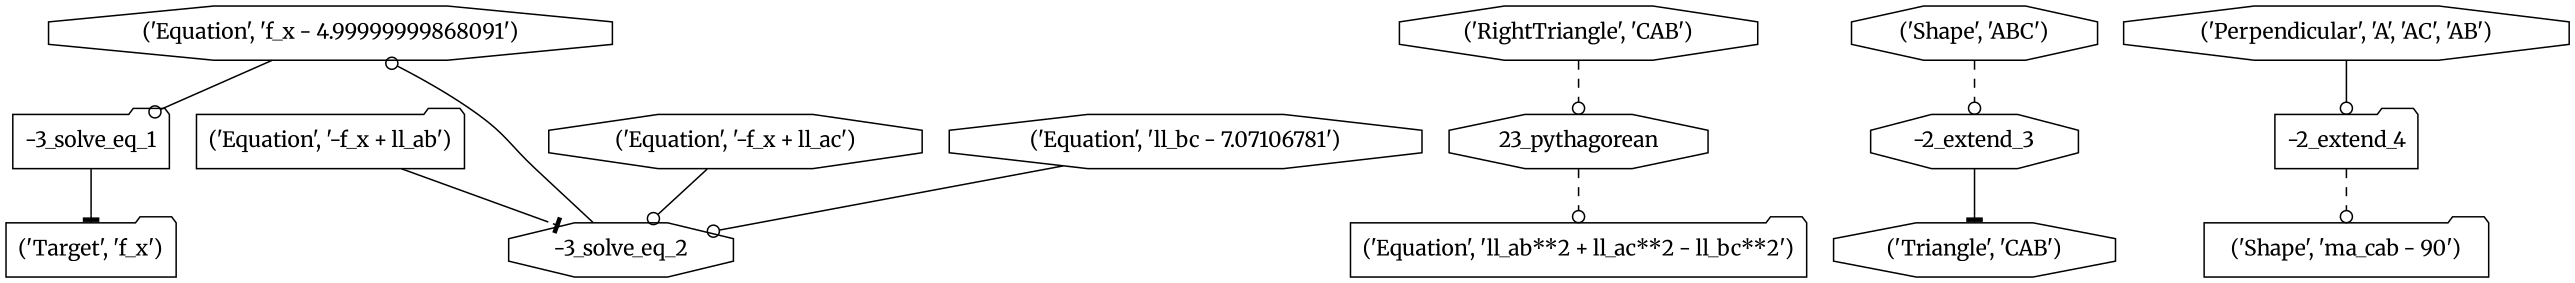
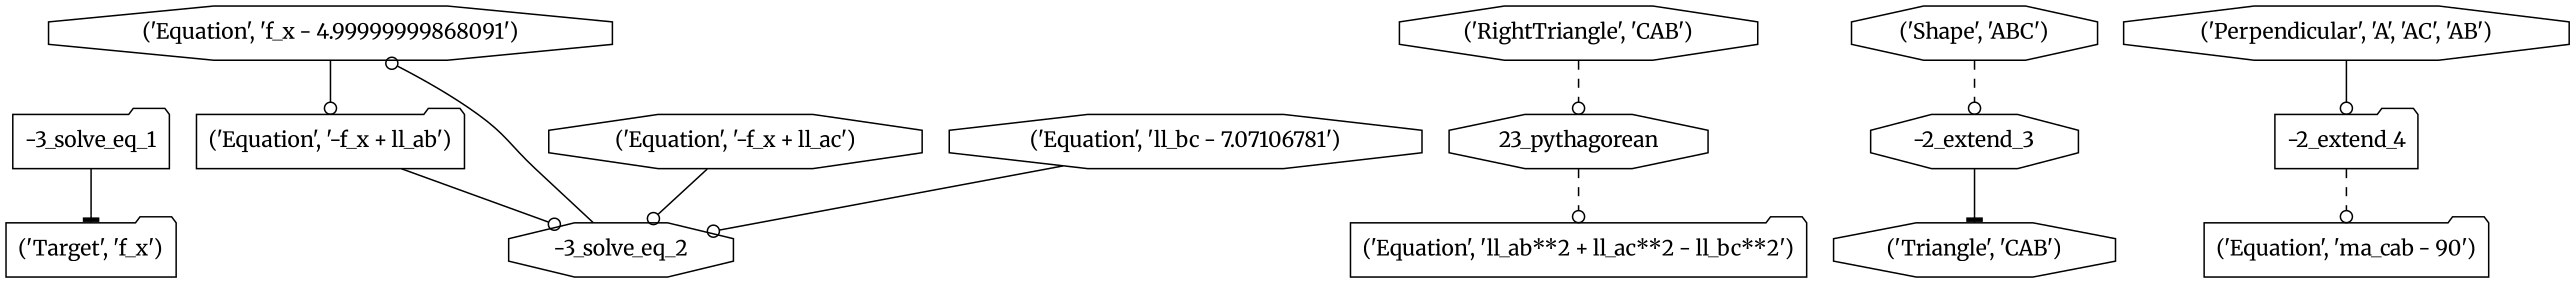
(216, 85) -> (330, 81)
(475, 195) -> (475, 195)
(2346, 250) -> (2346, 250)
